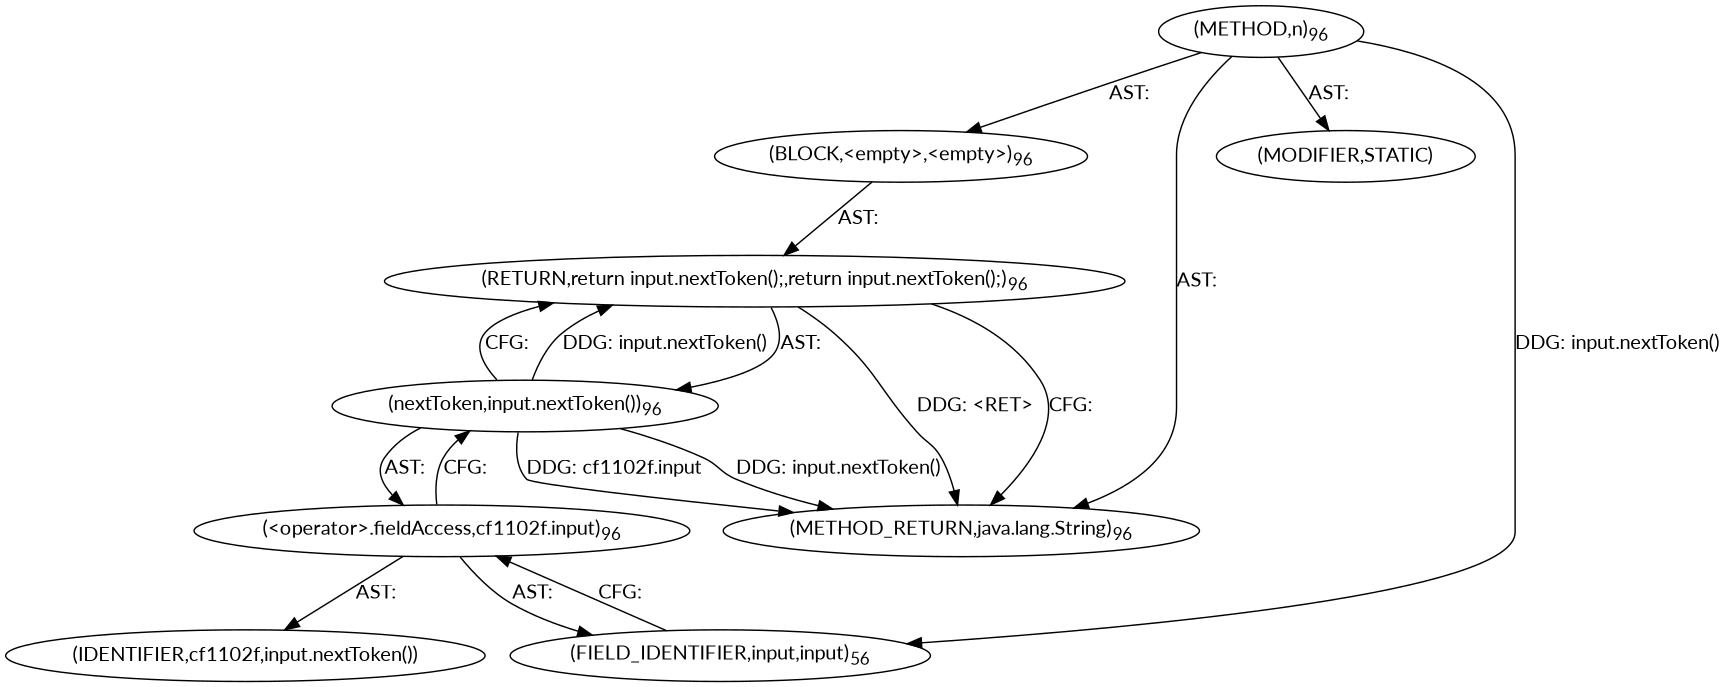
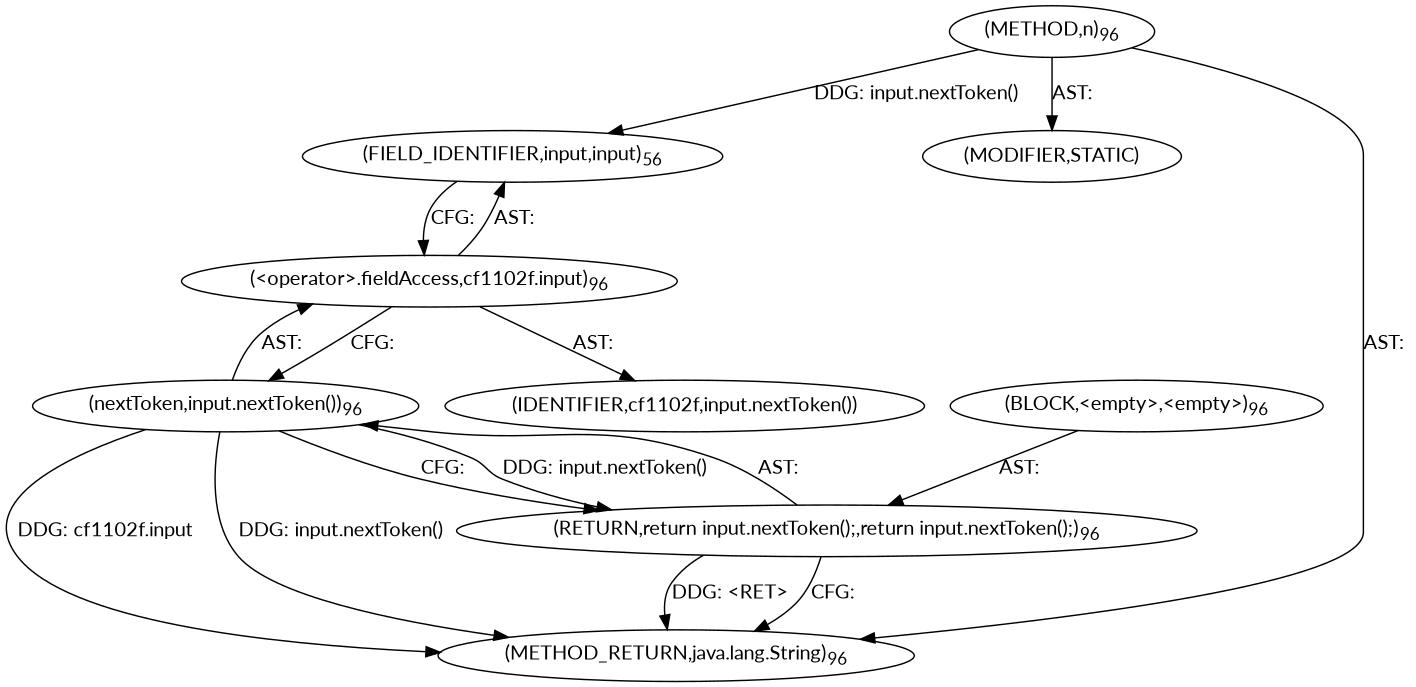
(1091, 89) -> none
